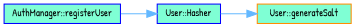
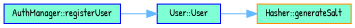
(189, 14) -> (189, 14)
(304, 14) -> (304, 14)
